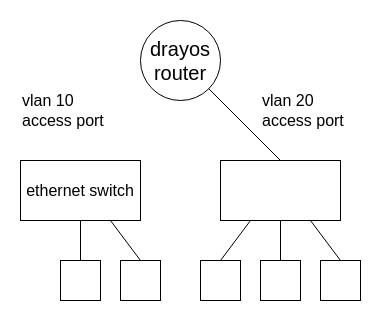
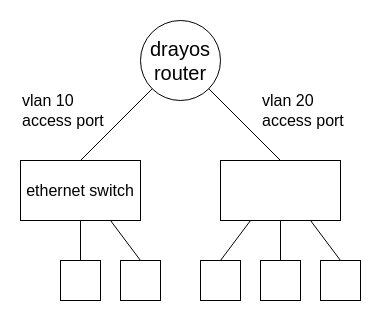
none -> (116, 125)
